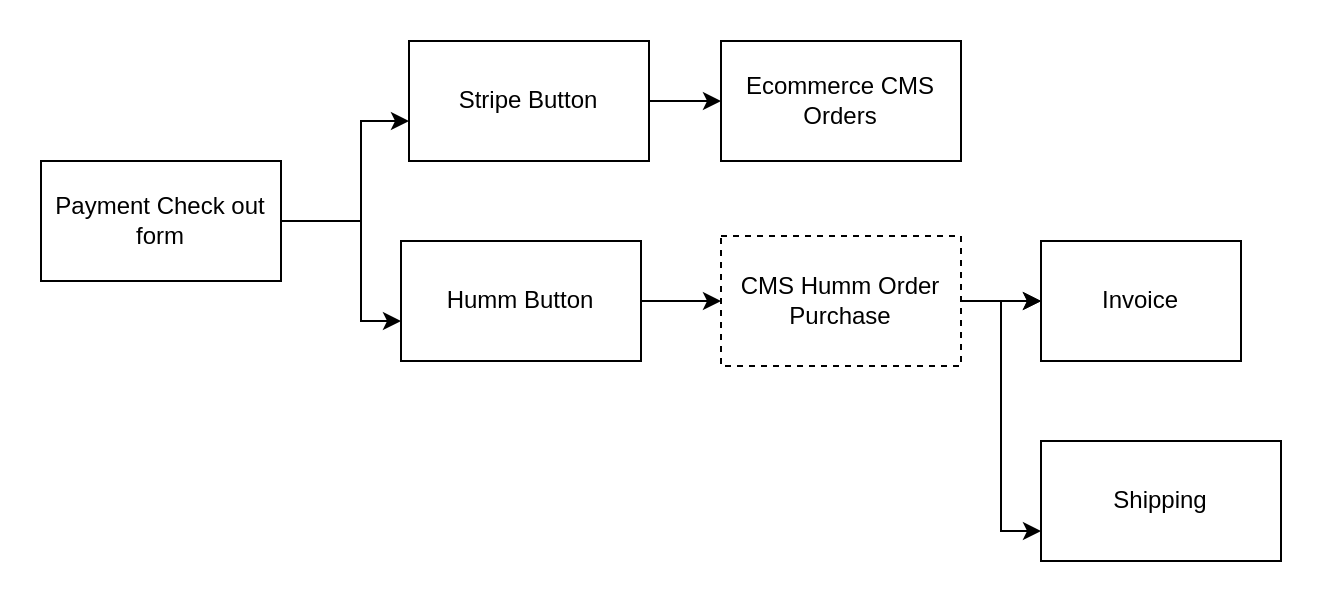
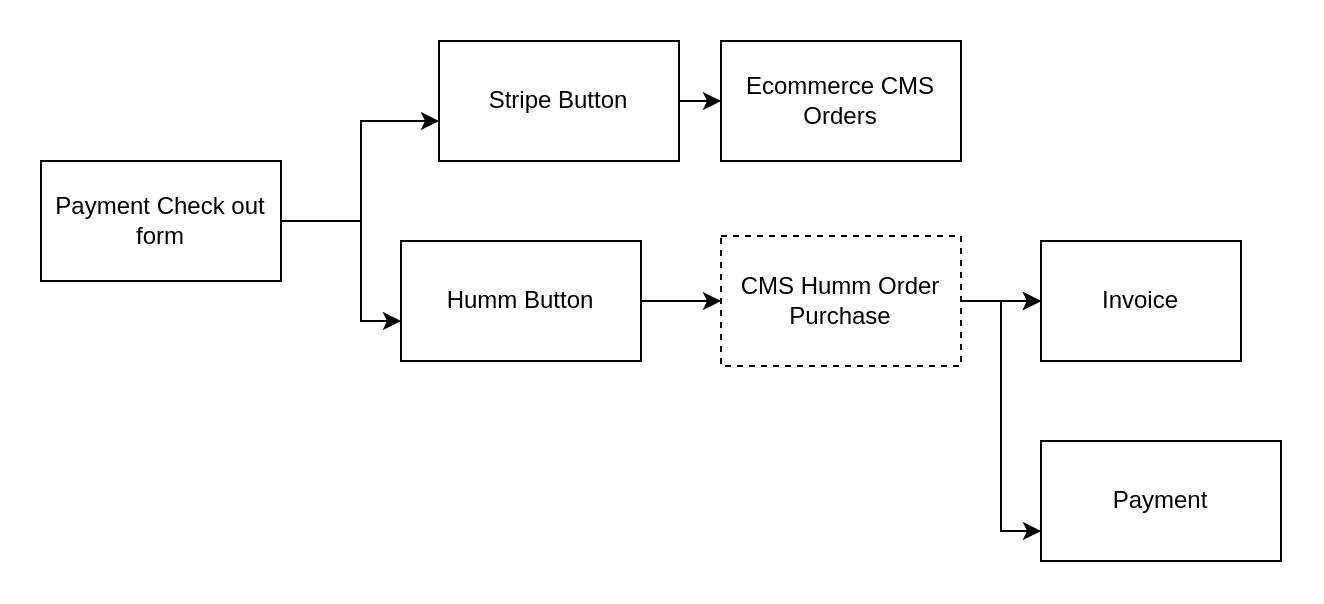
(529, 101) -> (559, 101)
(1161, 501) -> (1161, 501)
